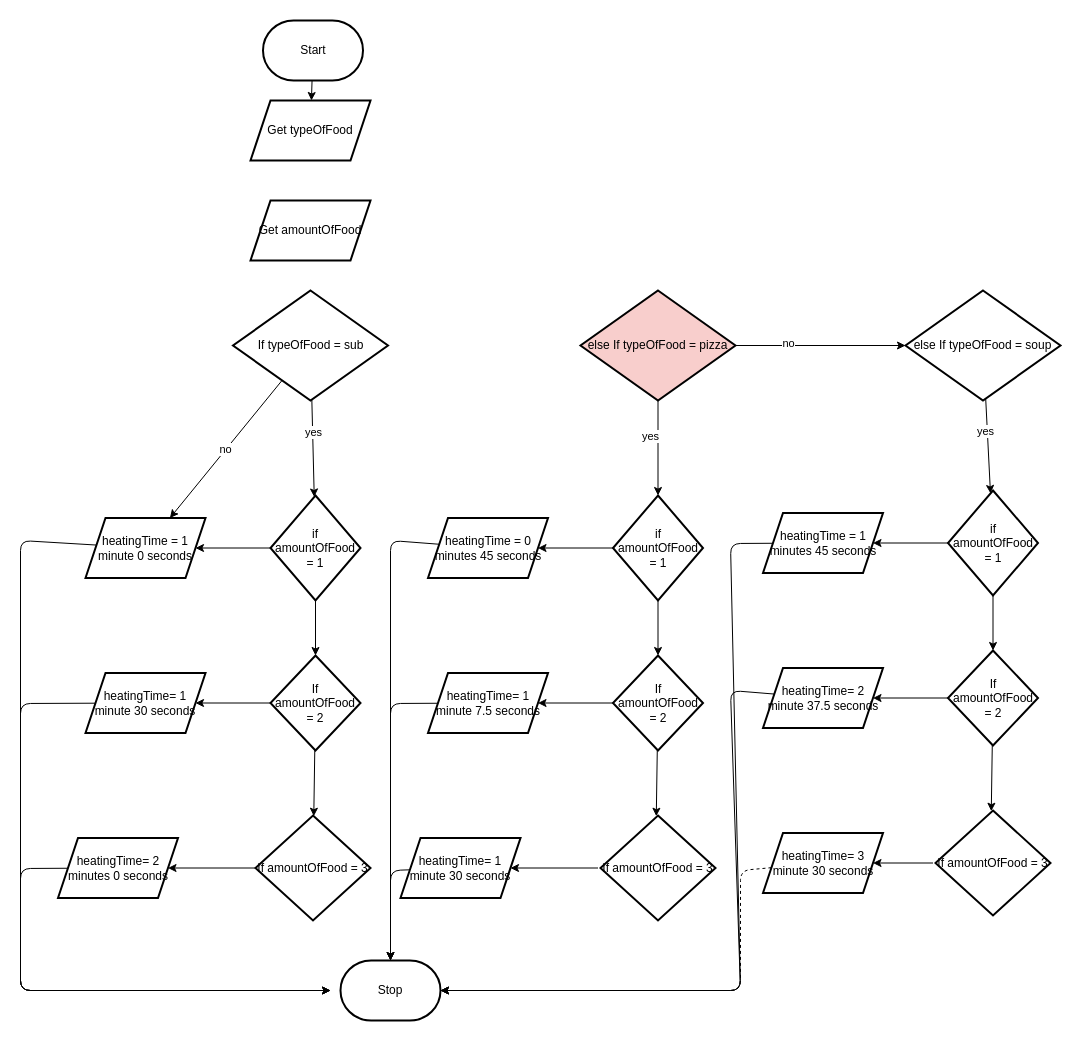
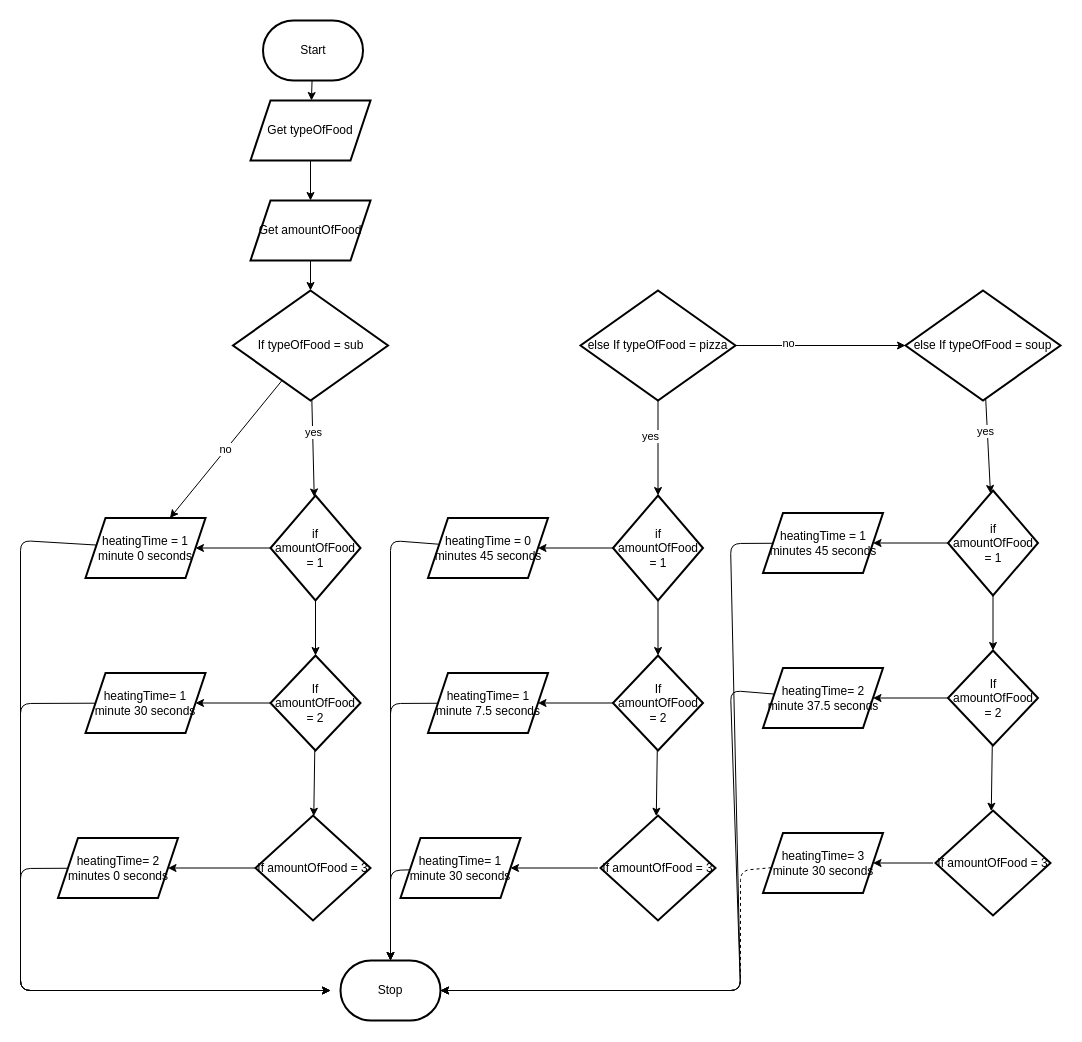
none -> (311, 177)
none -> (311, 272)
(658, 346) -> (658, 346)
